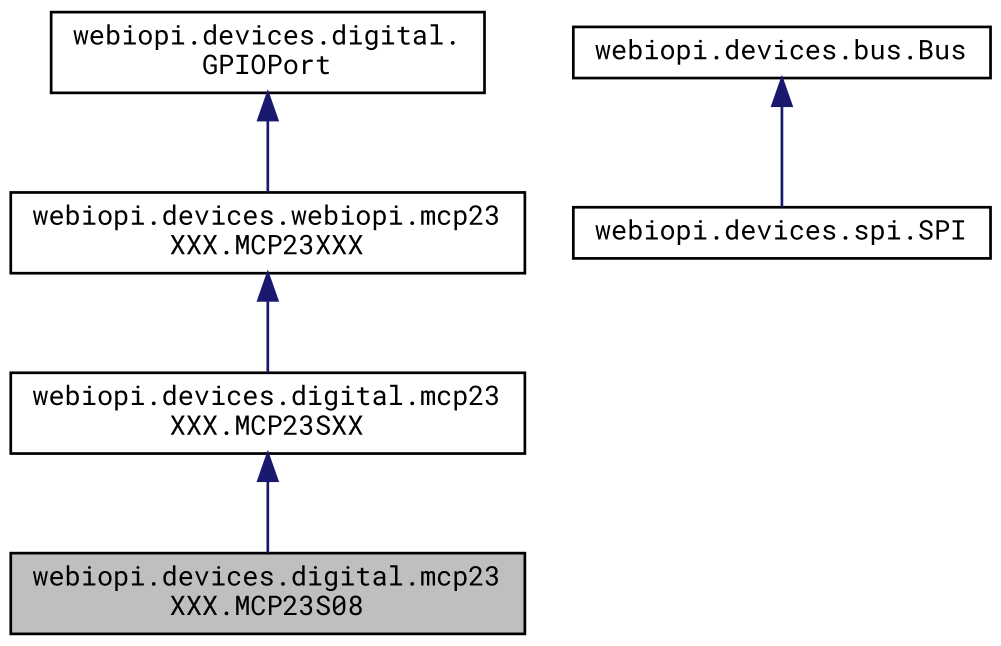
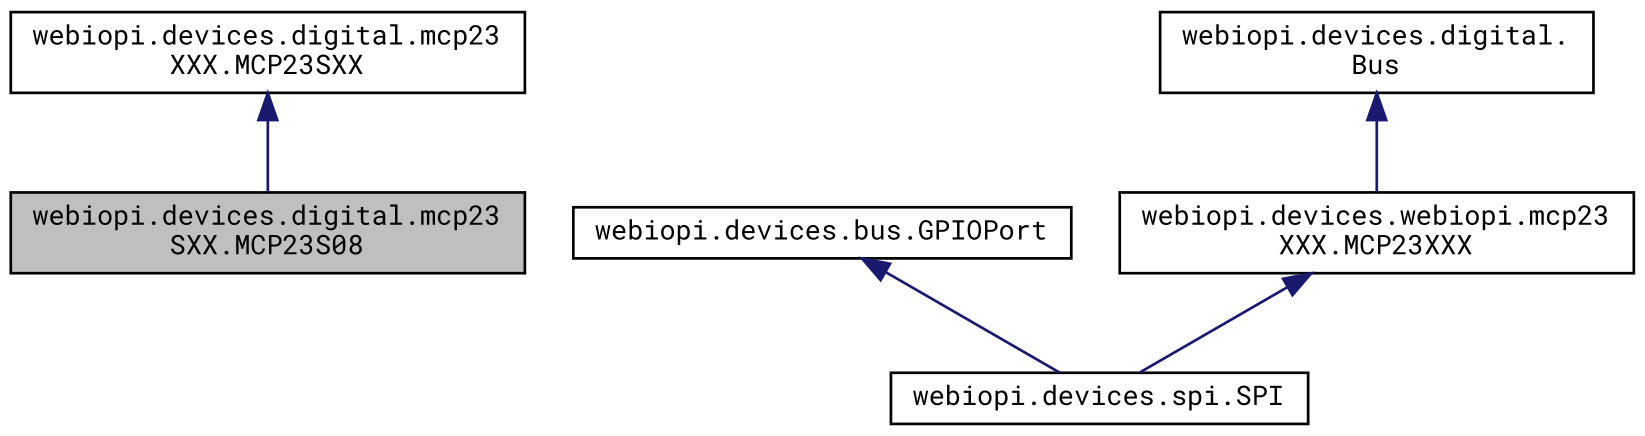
(268, 52) -> (1377, 52)
(782, 52) -> (822, 233)
(268, 337) -> (1214, 330)
(268, 594) -> (268, 233)
